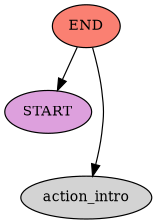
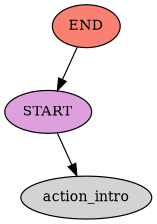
(103, 106) -> (65, 149)
